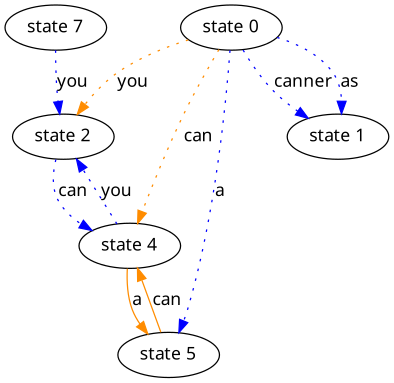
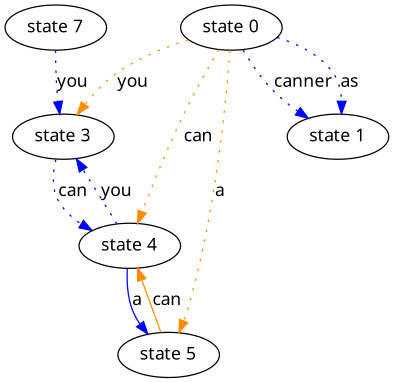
(63, 137) -> (63, 137)
(214, 187) -> (214, 187)
(129, 298) -> (129, 298)
